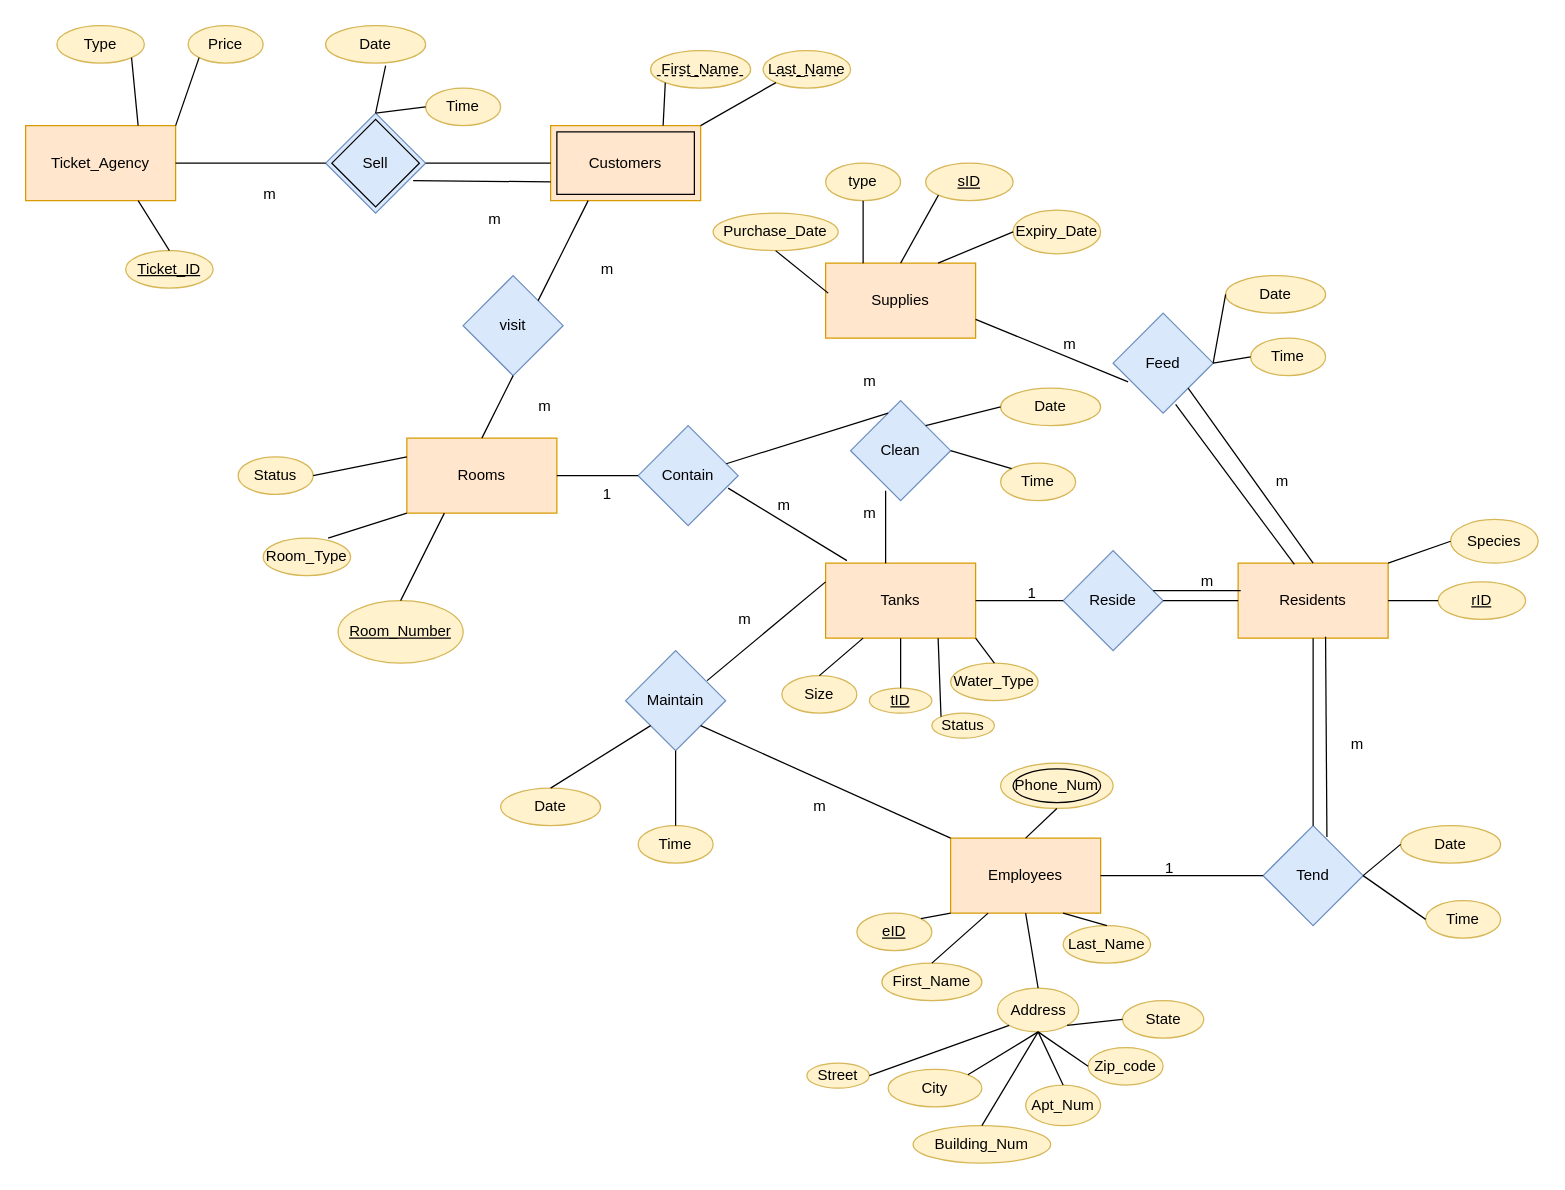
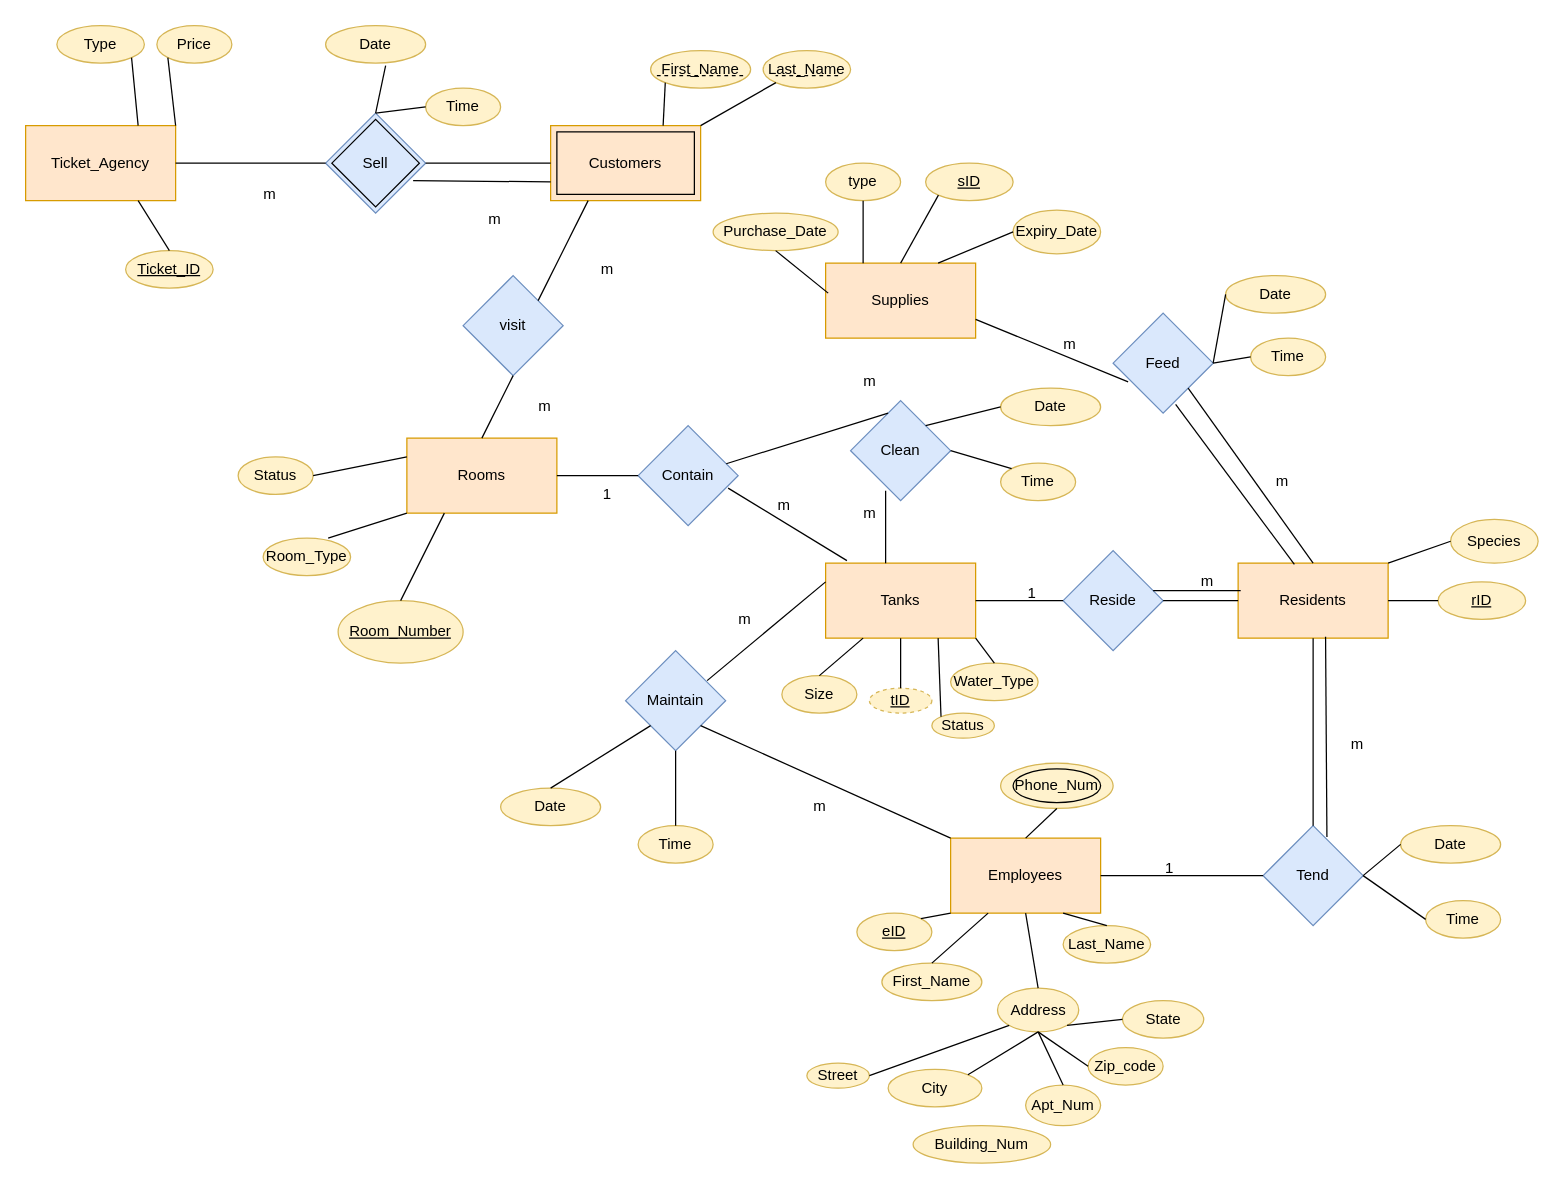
(226, 44) -> (194, 44)
(901, 701) -> (901, 701)
(1009, 1081) -> none
